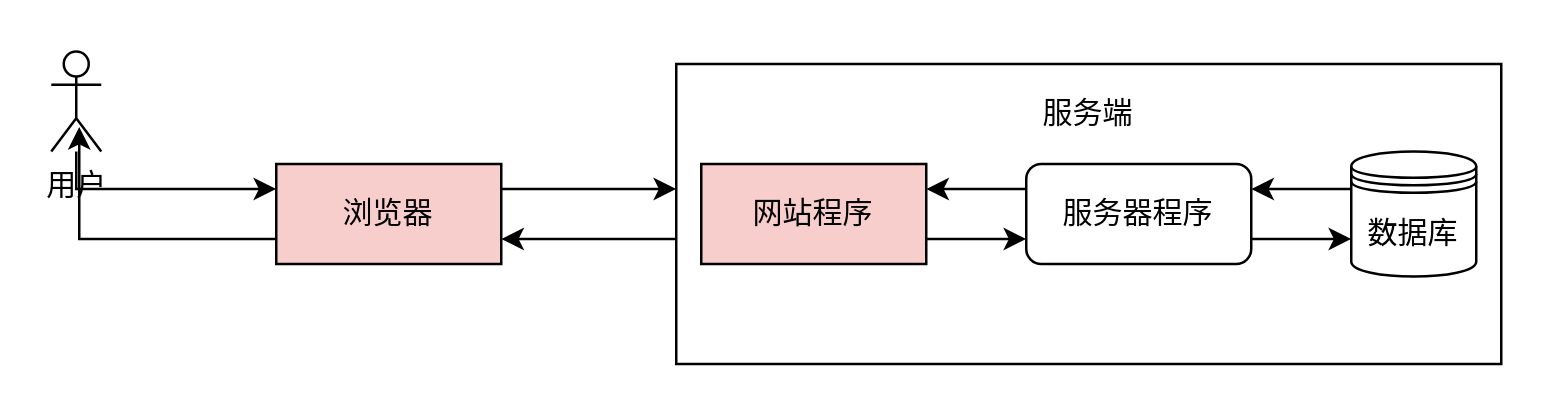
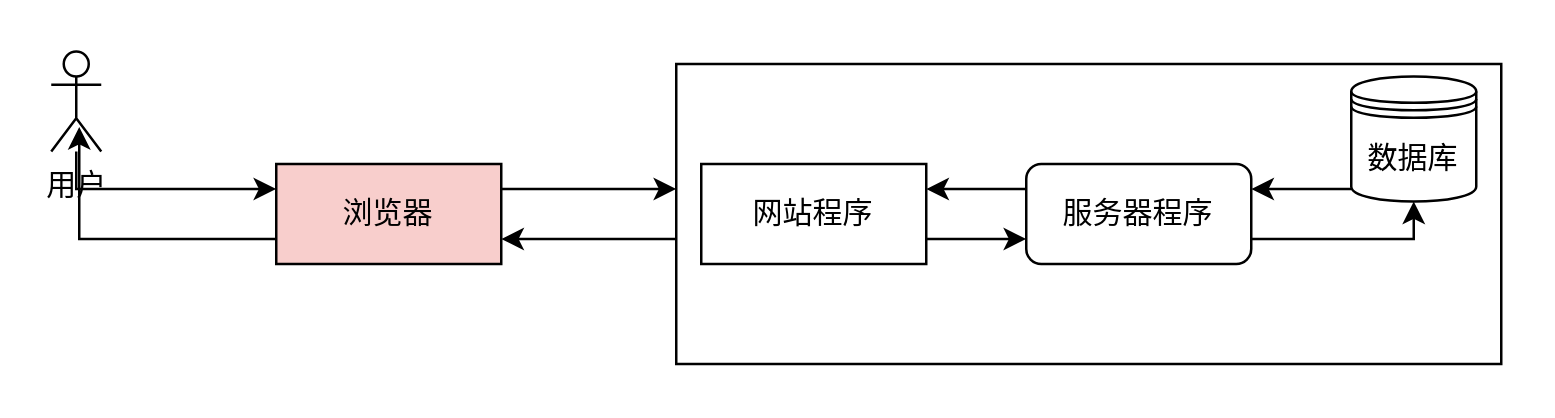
(1089, 114) -> none
(814, 214) -> (814, 214)
(1414, 214) -> (1414, 139)
